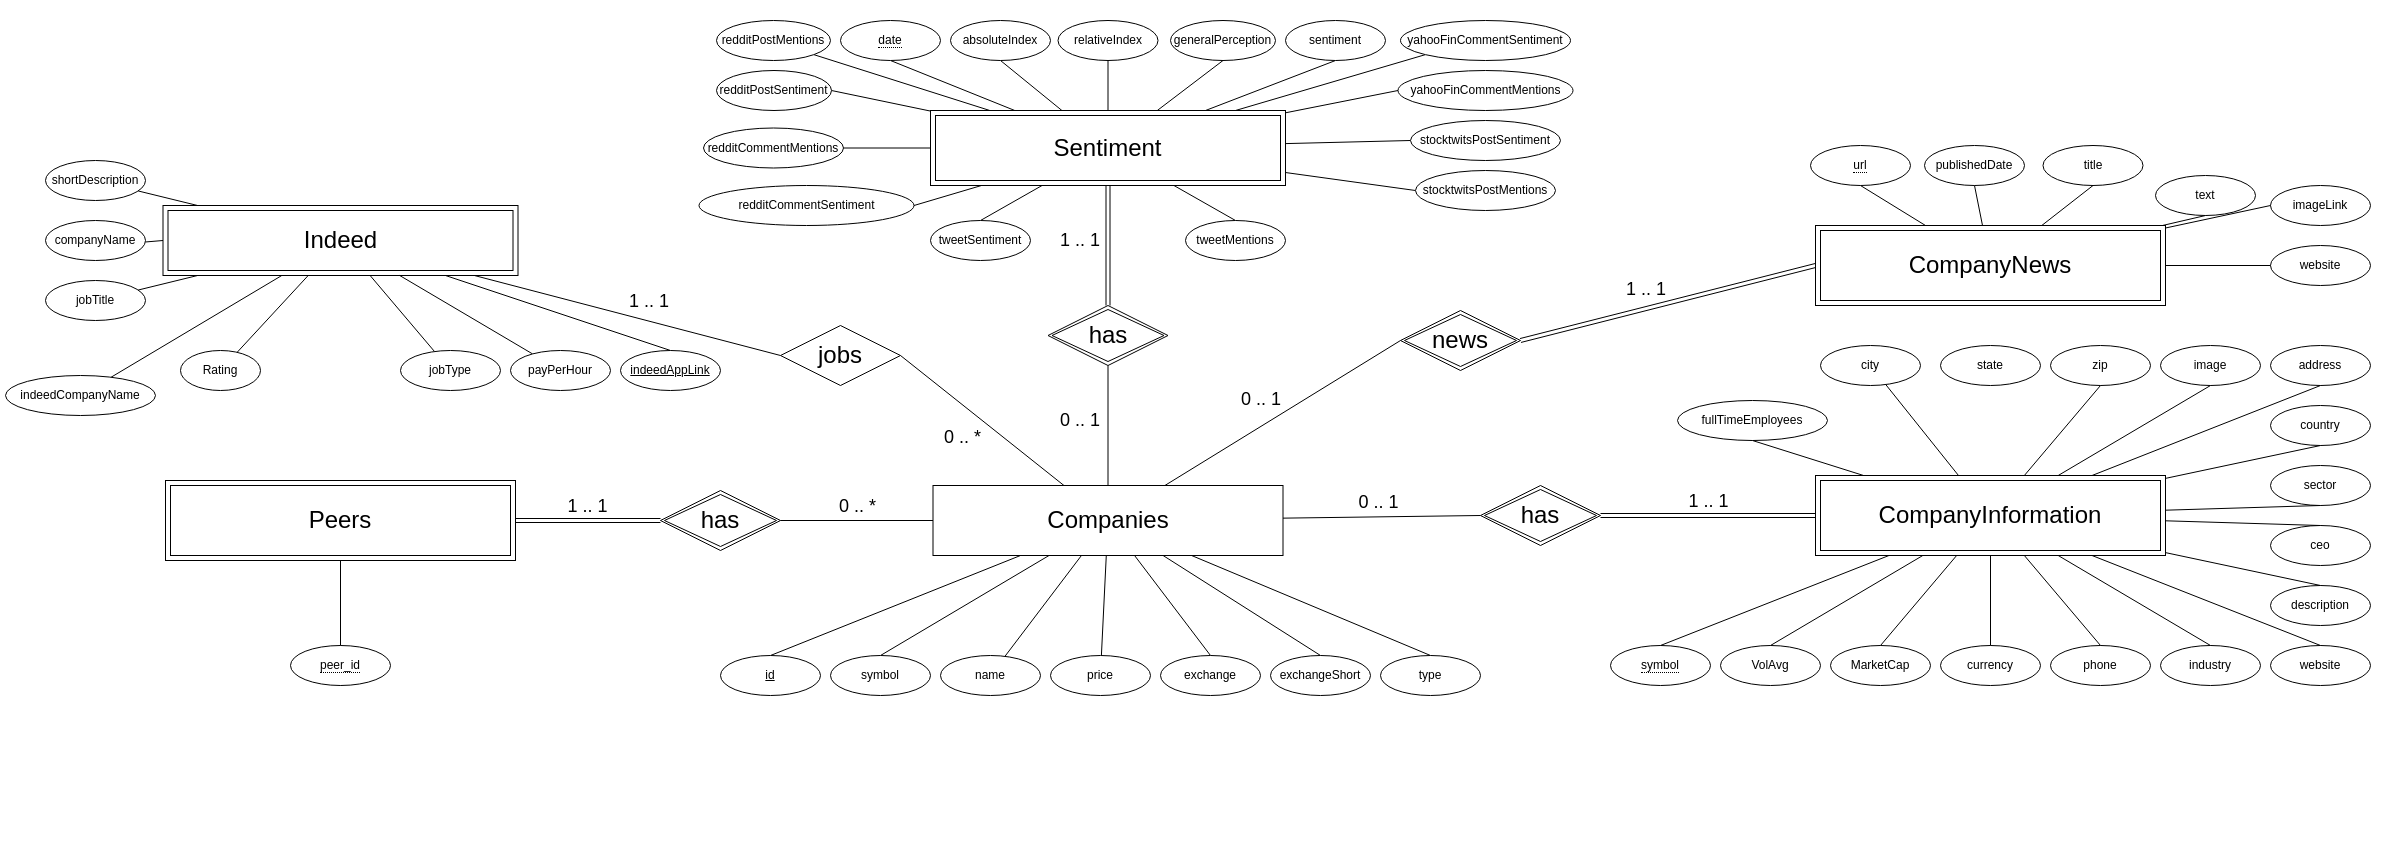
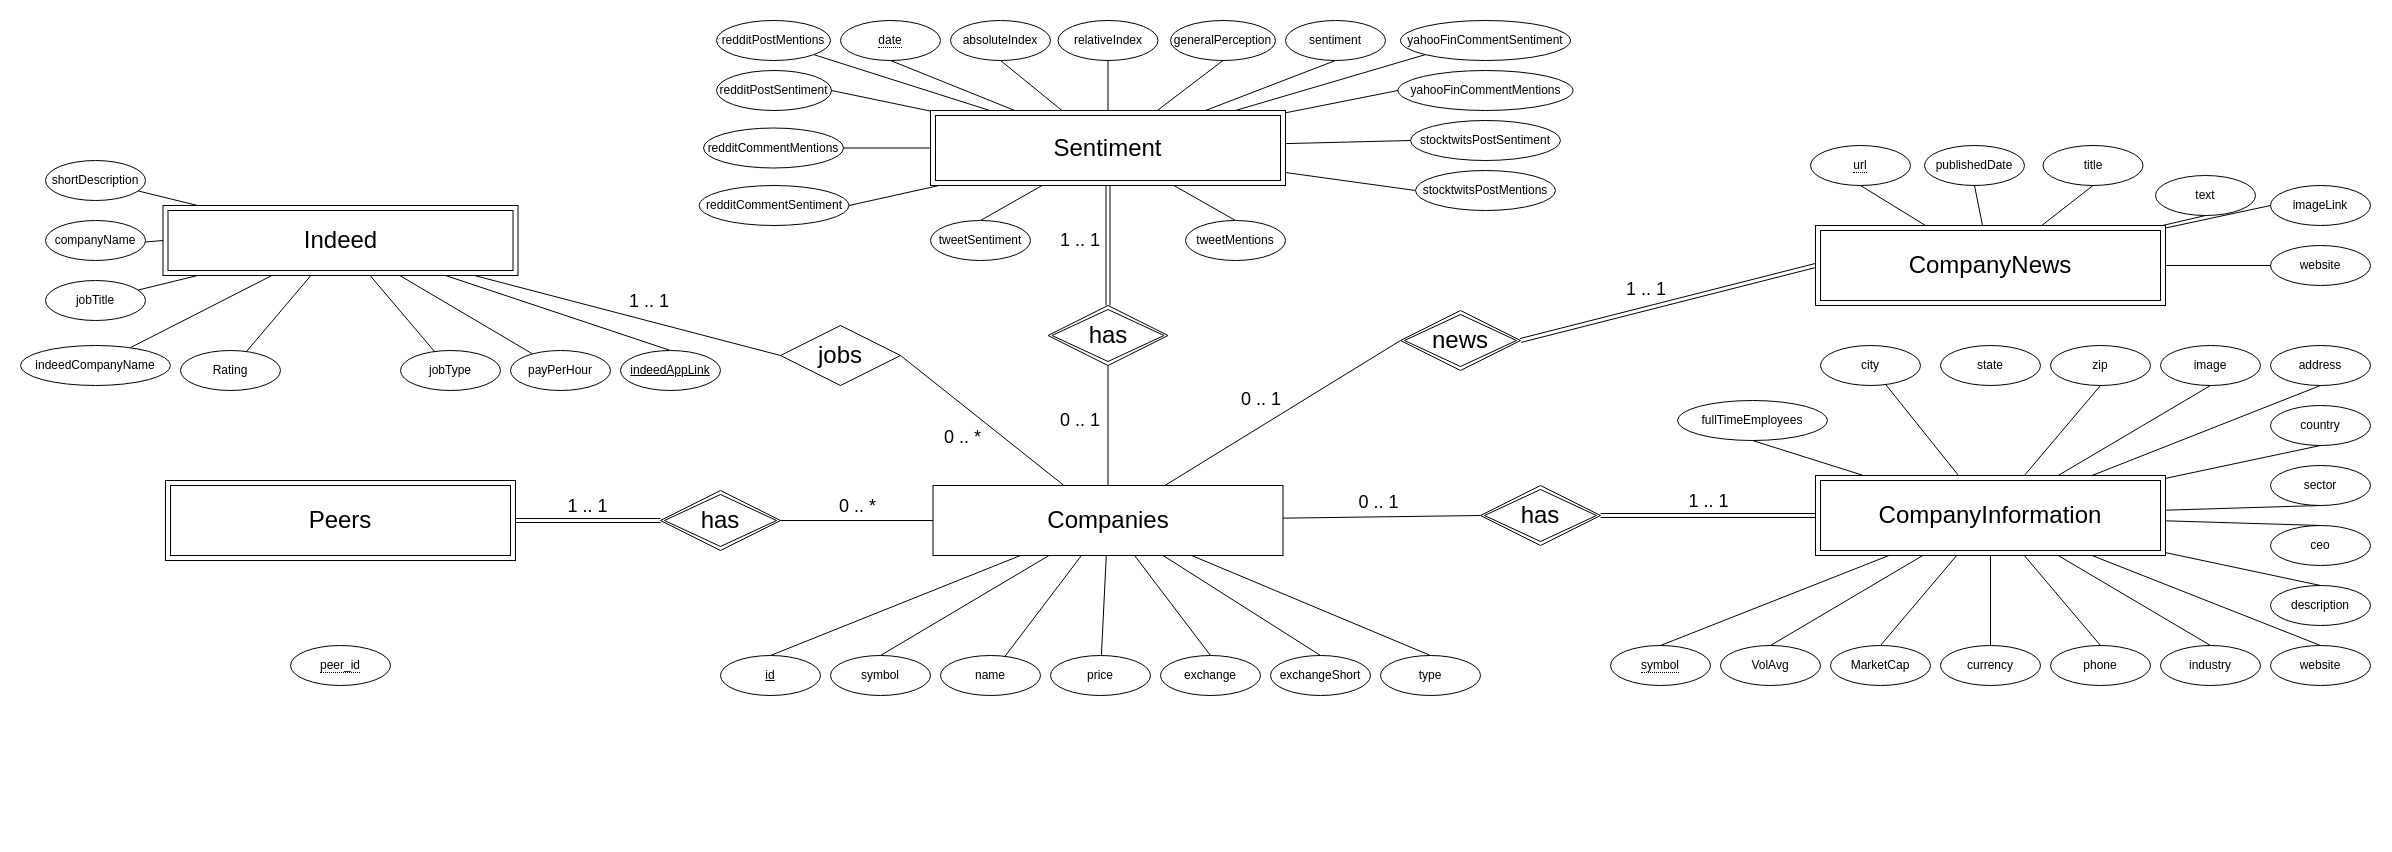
(807, 206) -> (774, 206)
(221, 371) -> (231, 371)
(81, 396) -> (96, 366)
(341, 603) -> none
